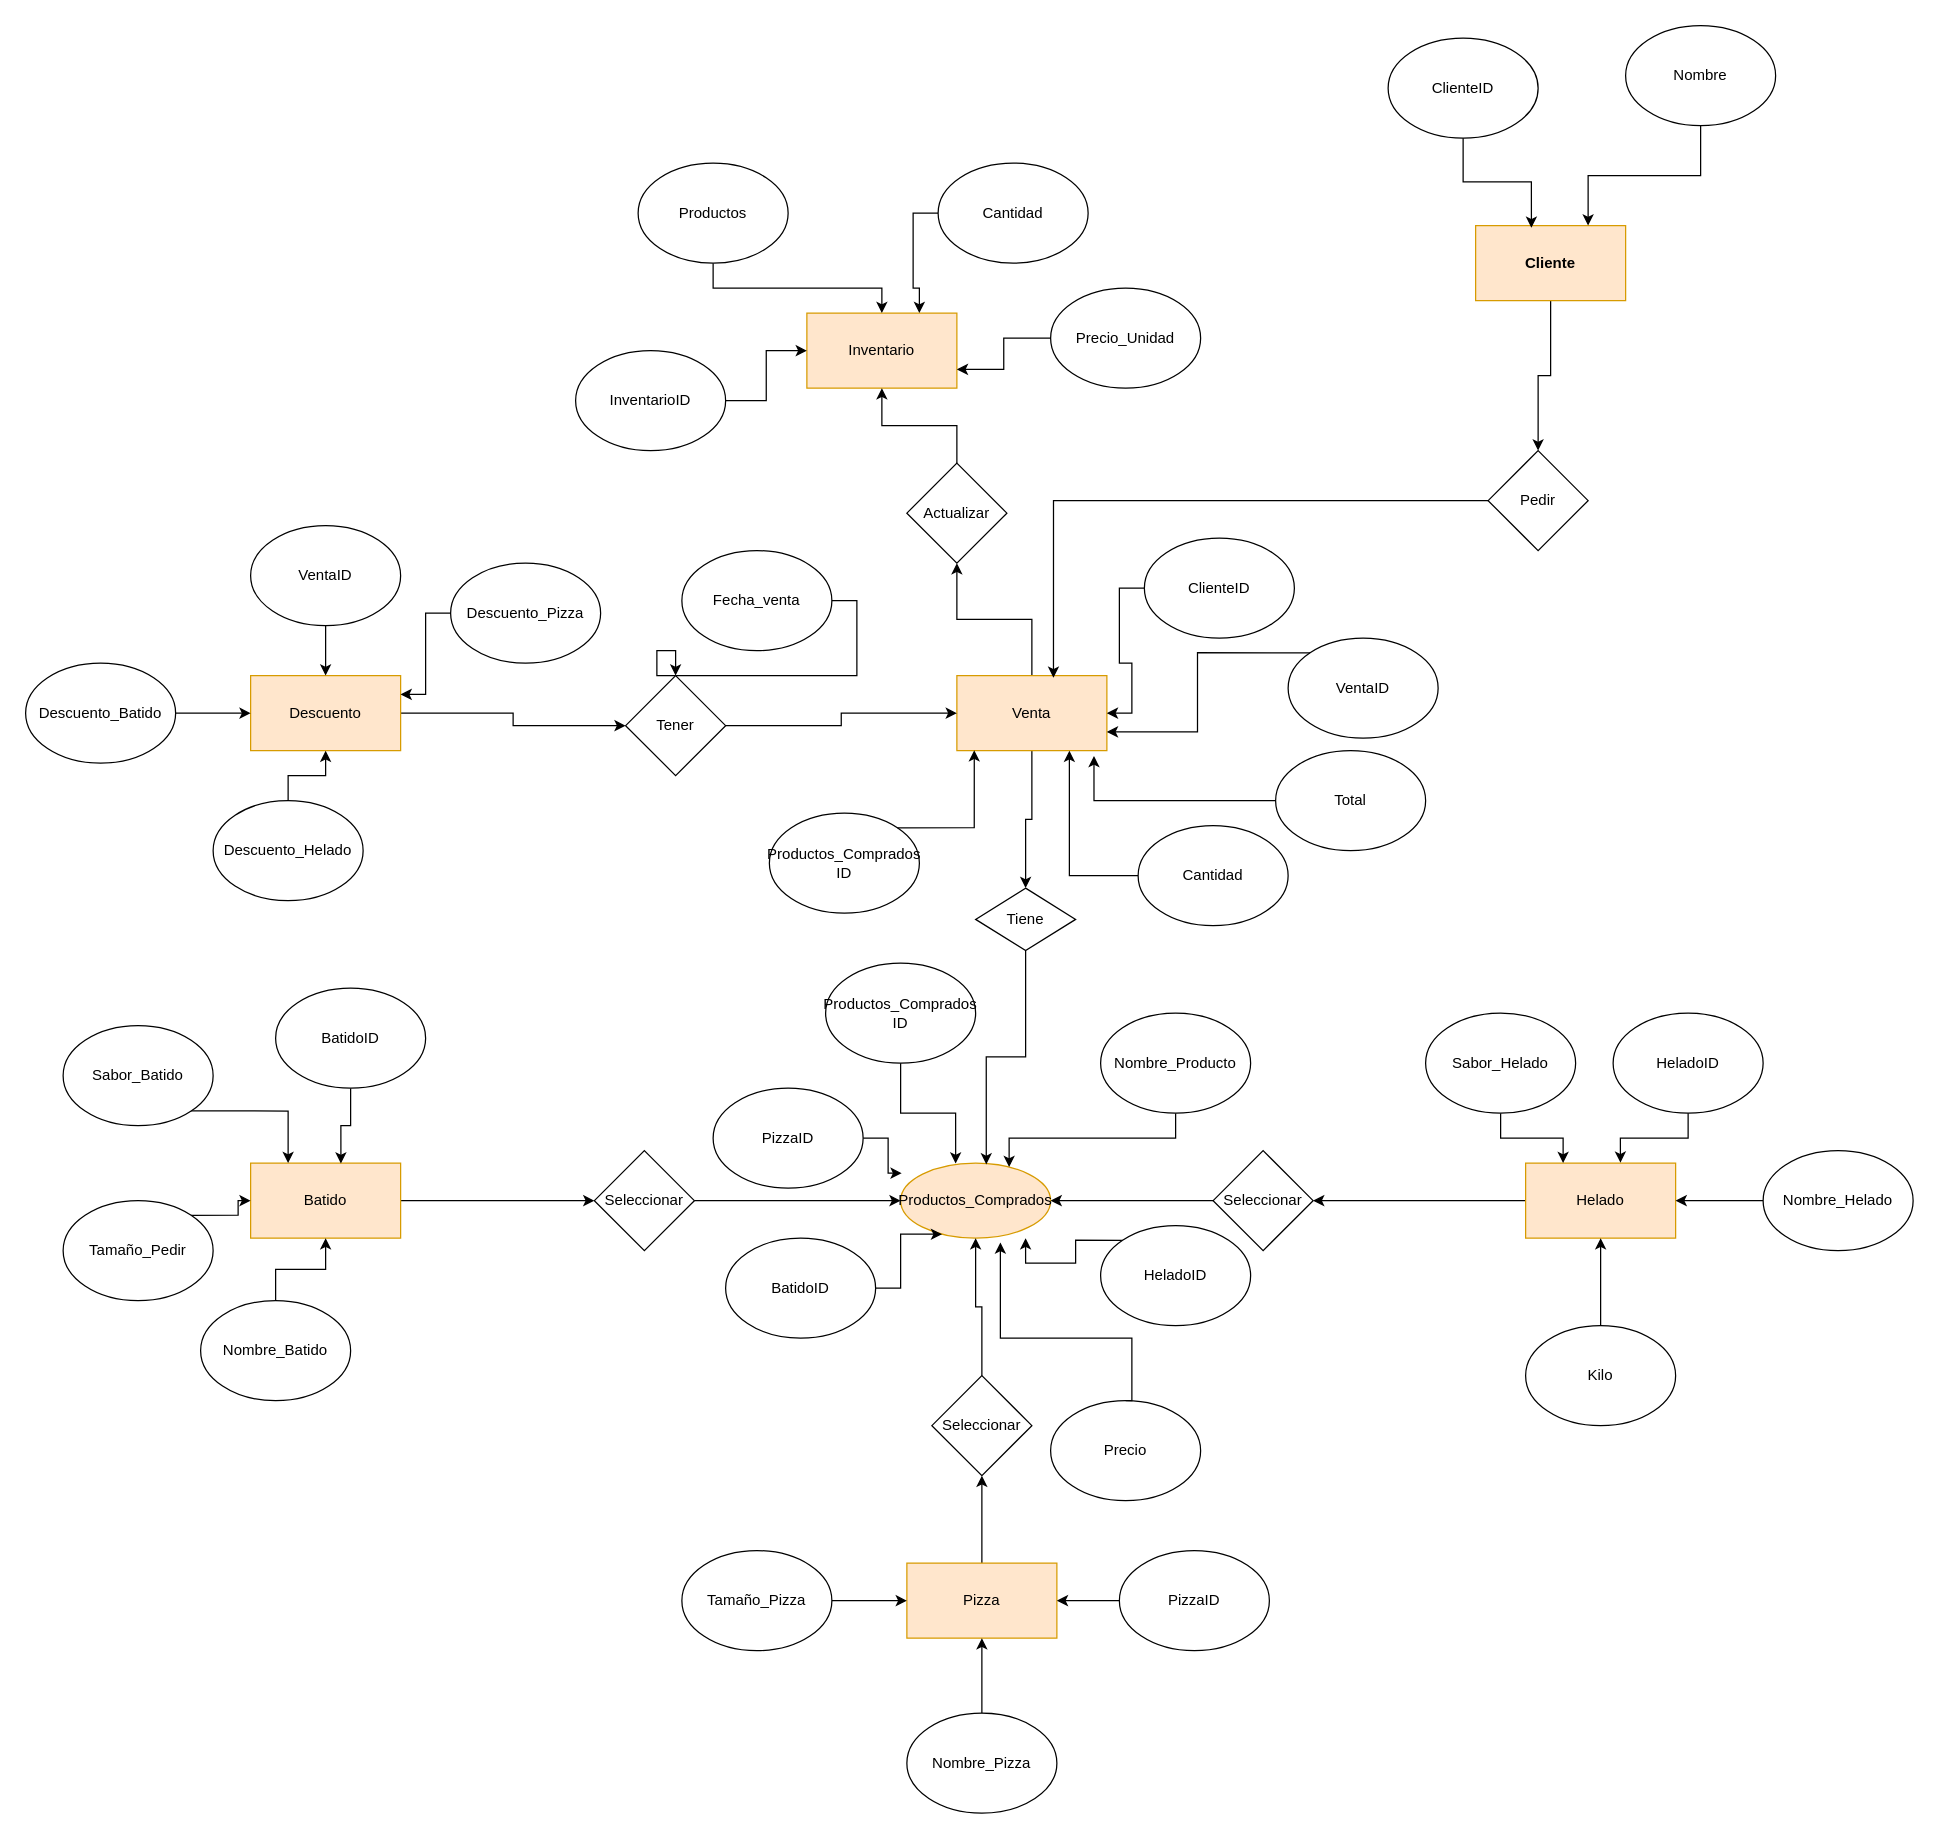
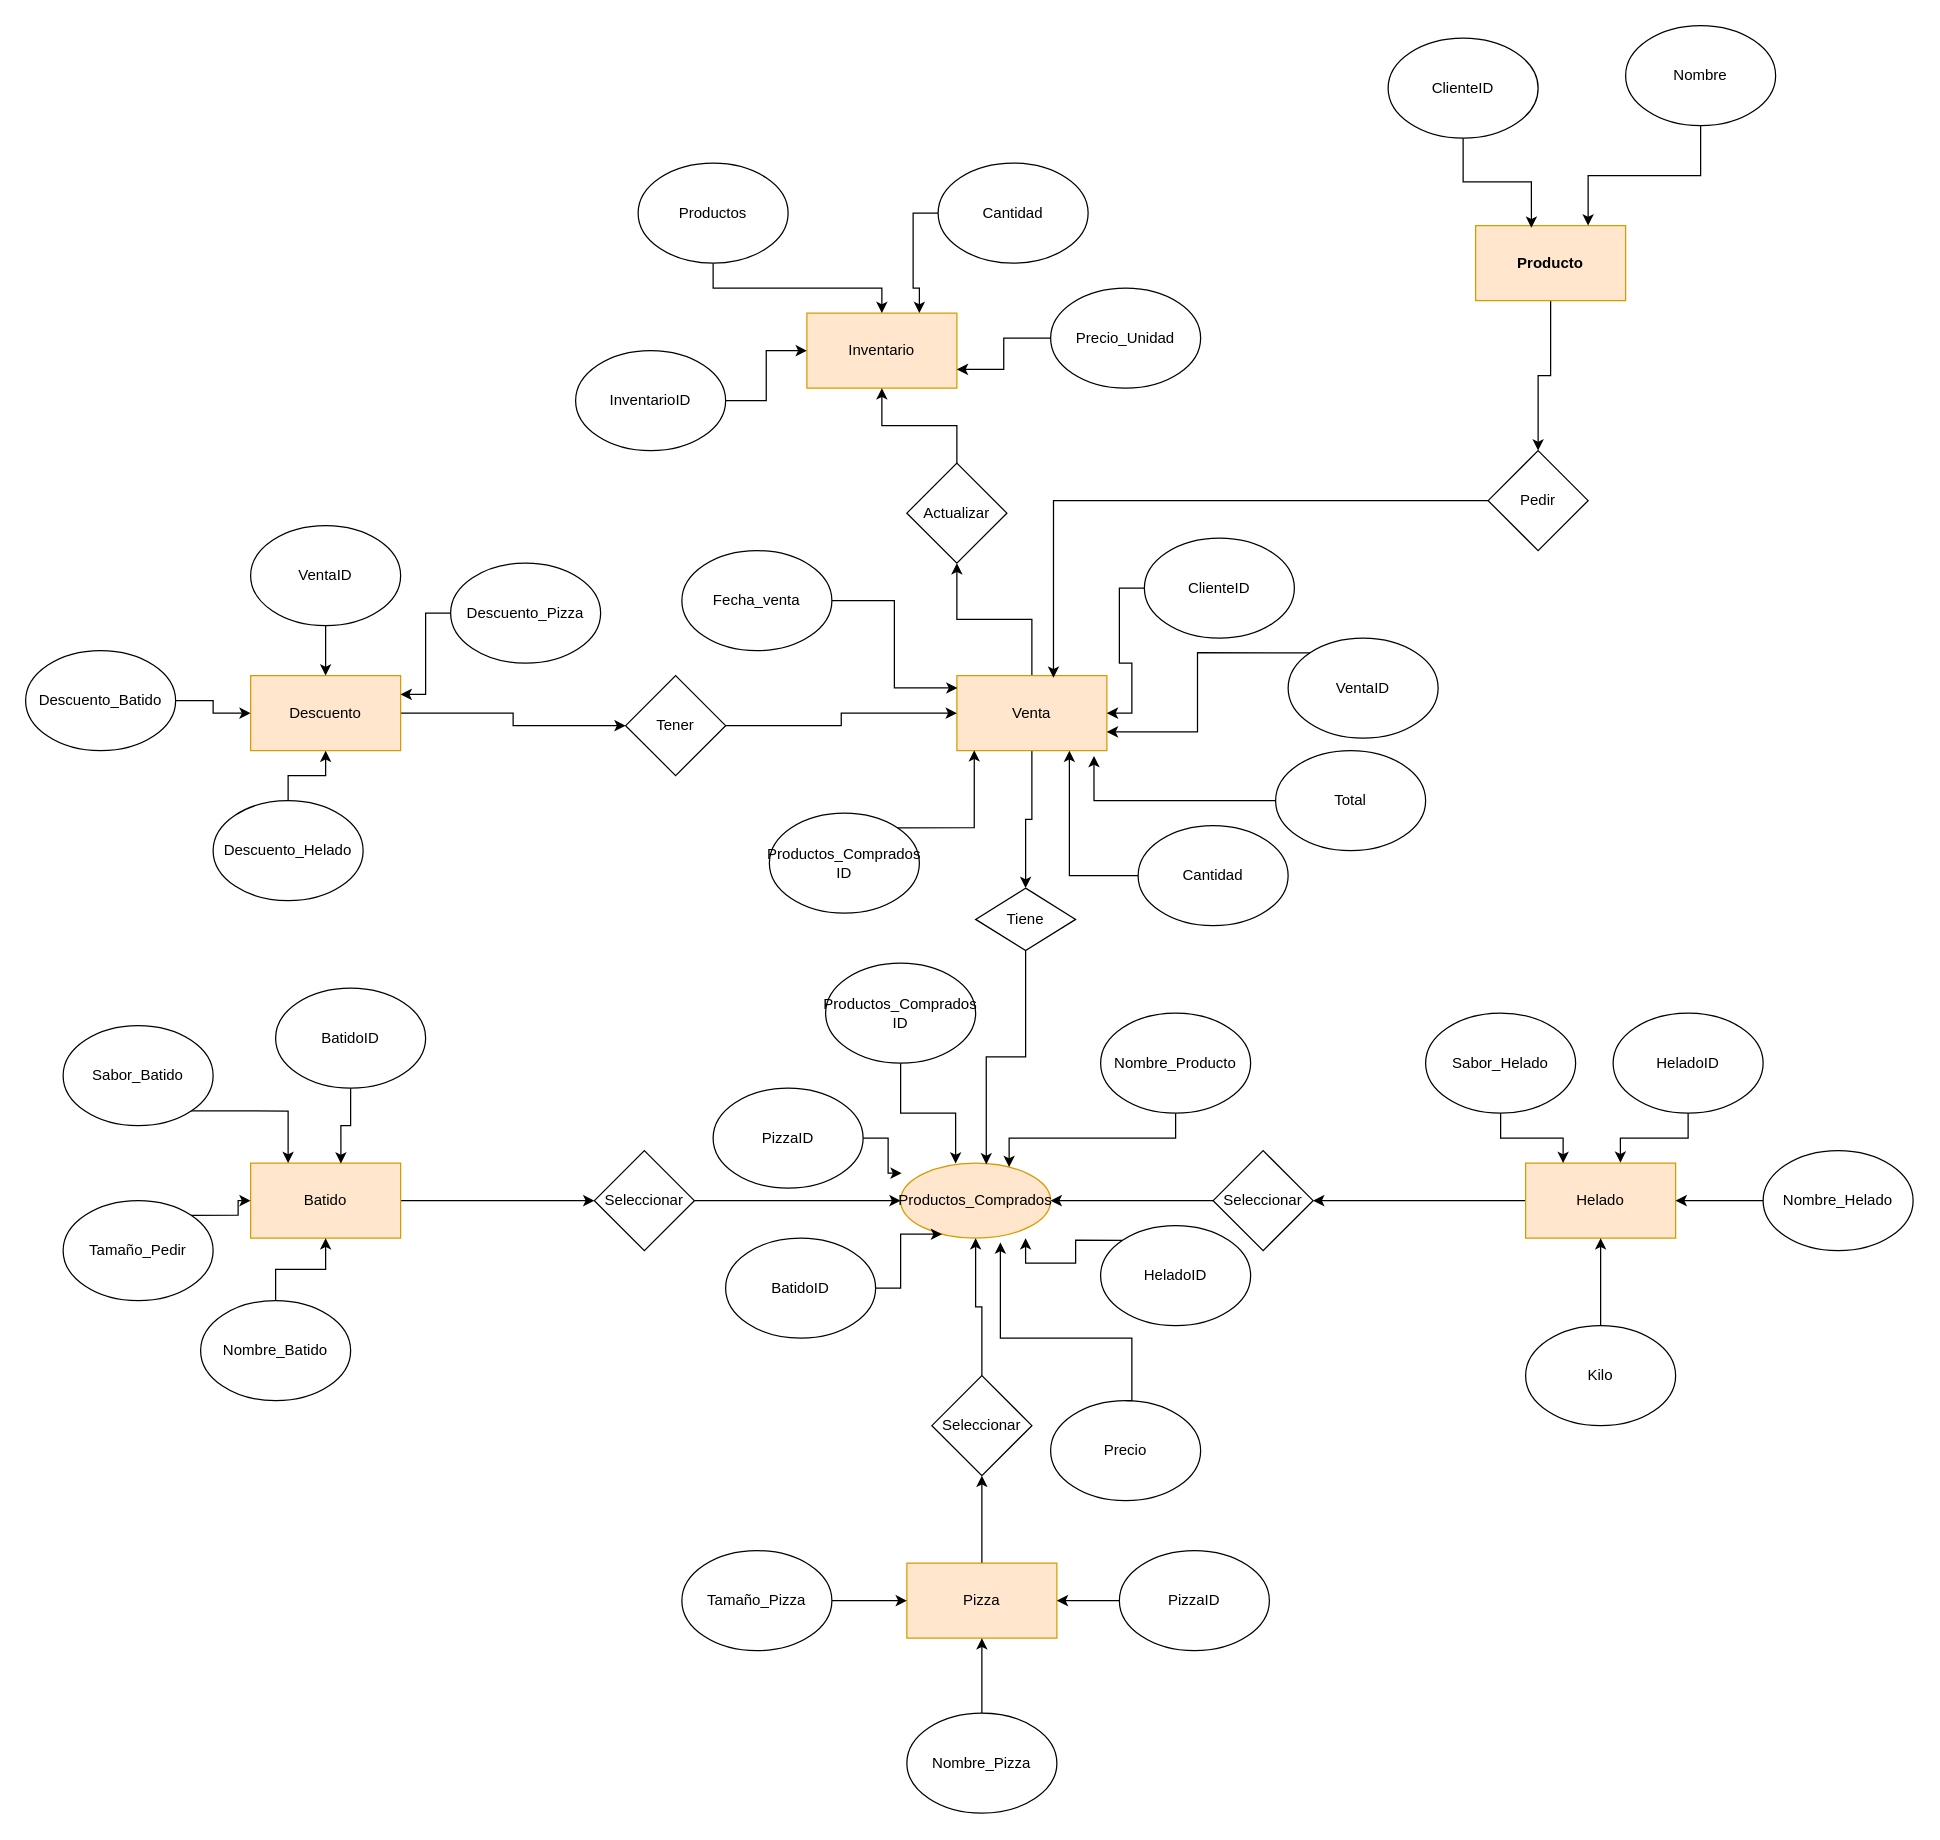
(1551, 263) -> (1551, 263)
(766, 676) -> (894, 652)
(101, 713) -> (101, 701)
